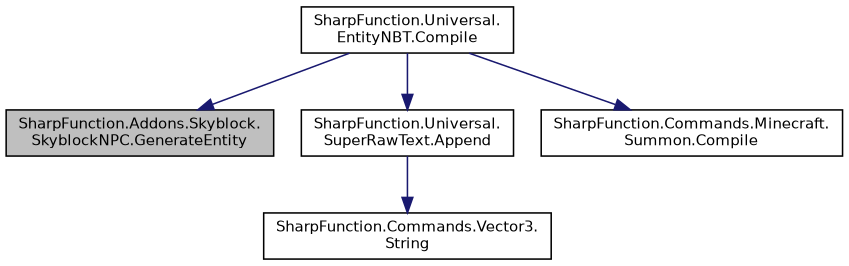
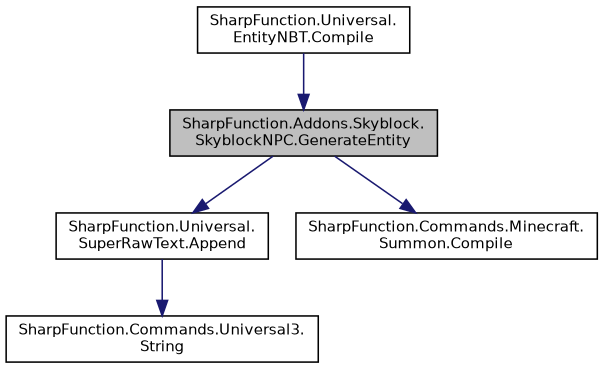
(407, 74) -> (239, 180)
(542, 79) -> (369, 180)
(407, 236) -> (162, 339)
